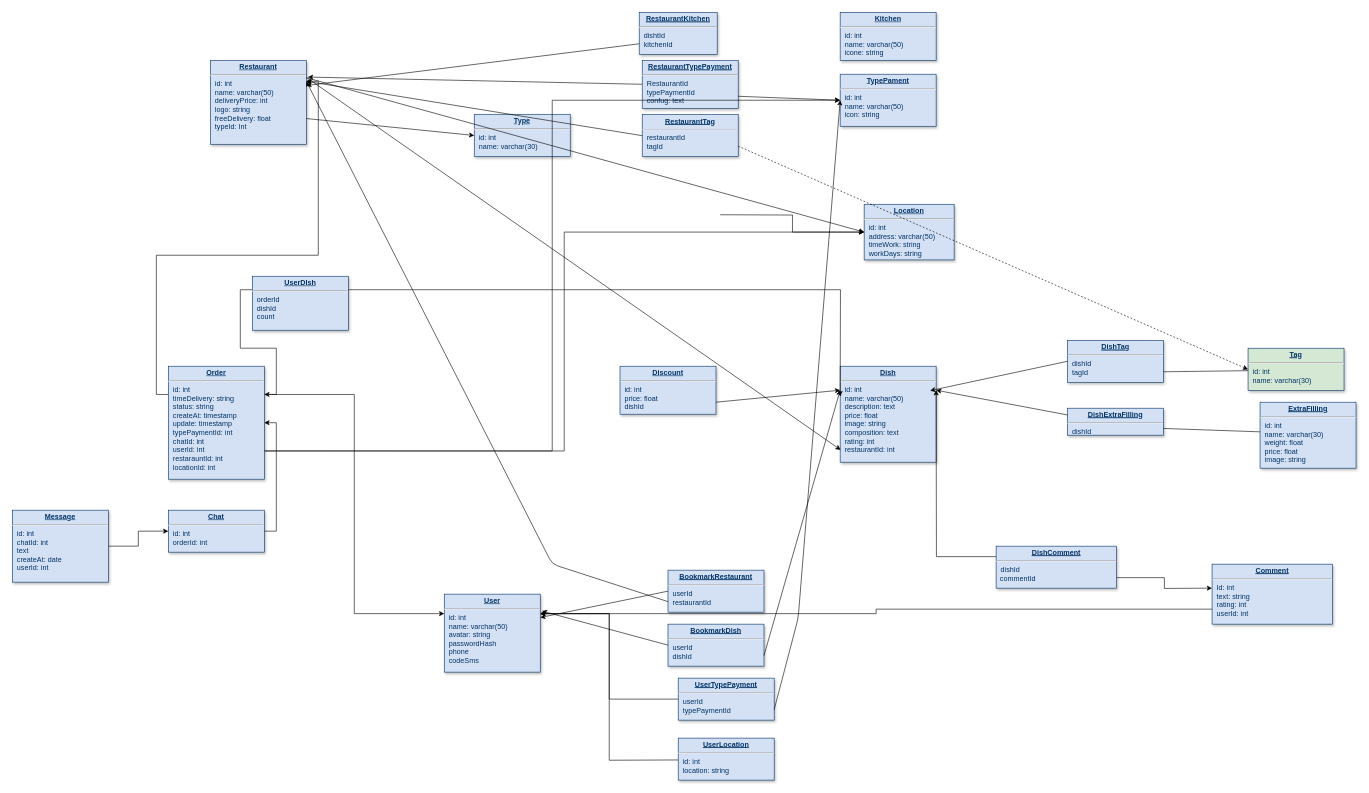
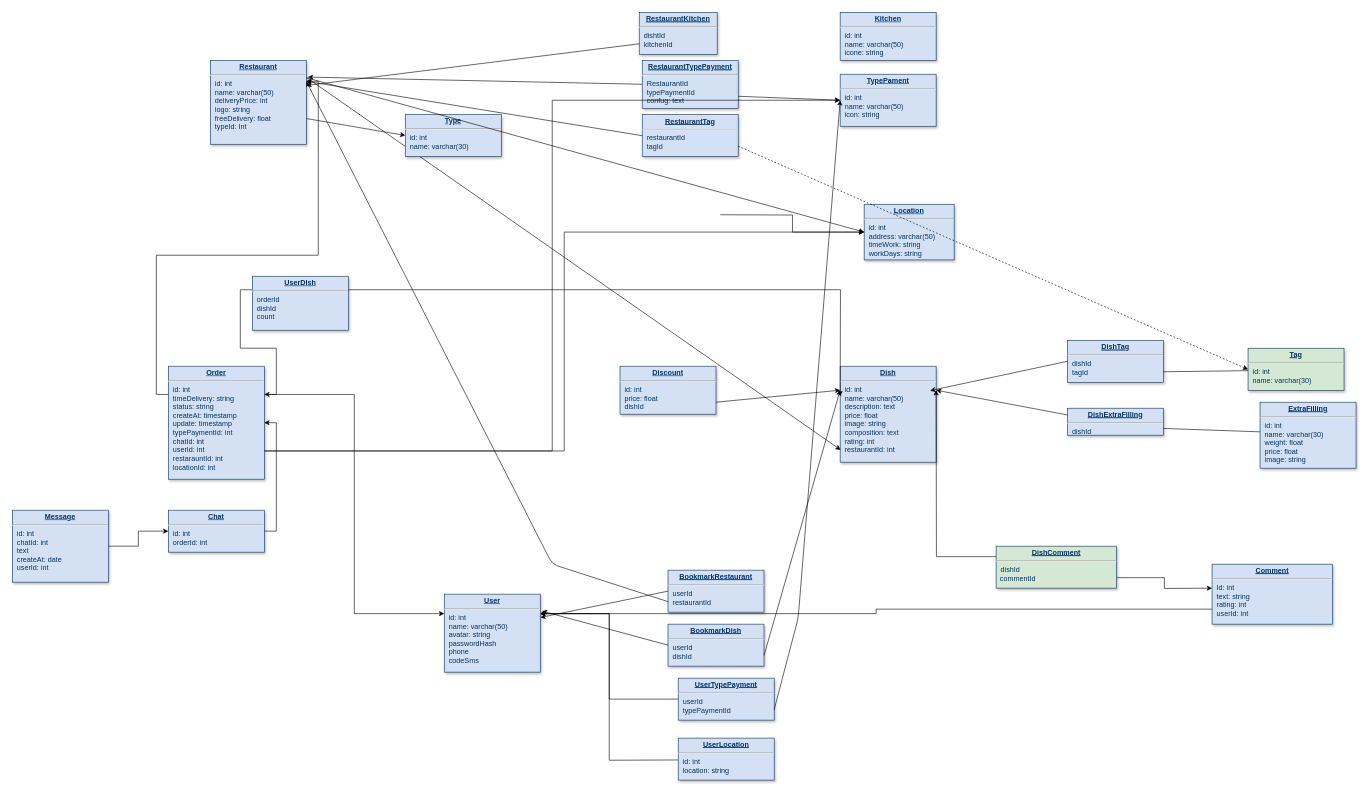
(522, 136) -> (453, 136)
(1057, 567) -> (1057, 567)
